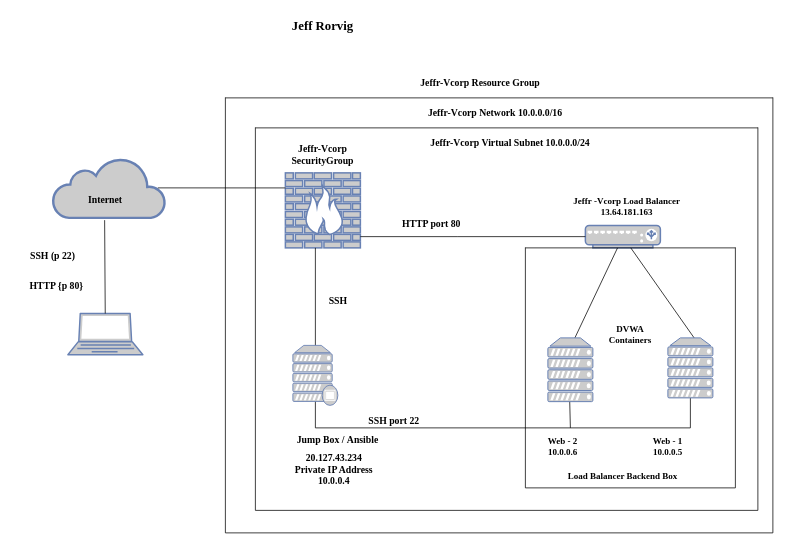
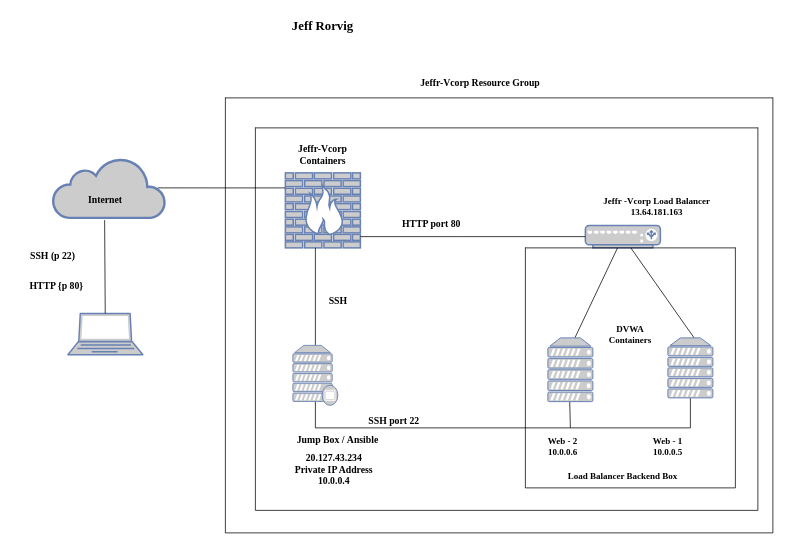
(495, 113) -> none
(510, 143) -> none
(323, 154) -> (323, 154)
(627, 207) -> (657, 207)
